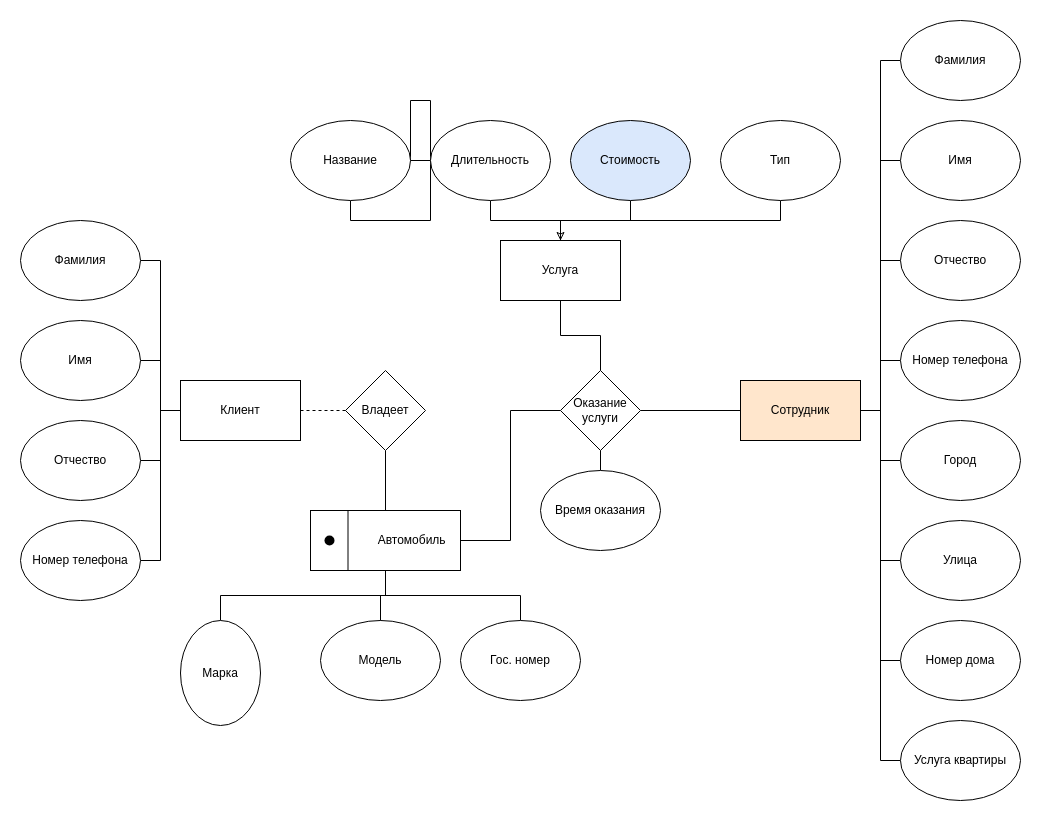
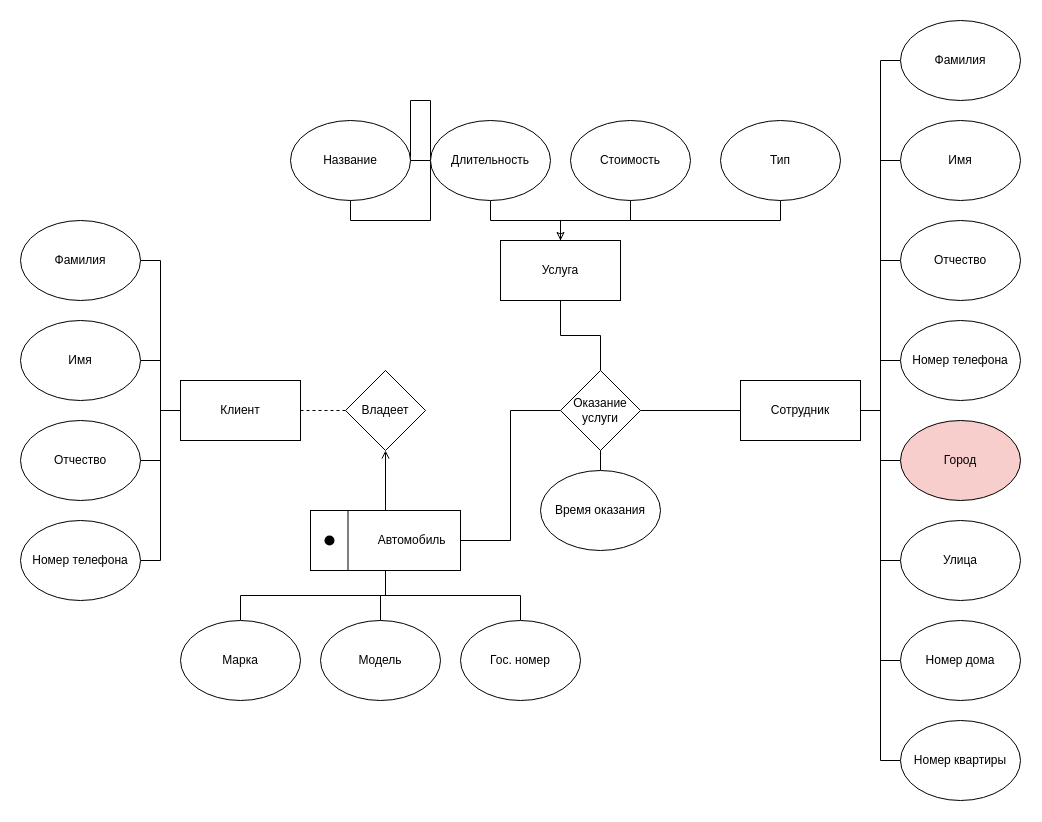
(631, 161) -> (631, 161)
(801, 411) -> (801, 411)
(386, 456) -> (386, 456)
(961, 461) -> (961, 461)
(221, 673) -> (241, 661)
(961, 761) -> (961, 761)
